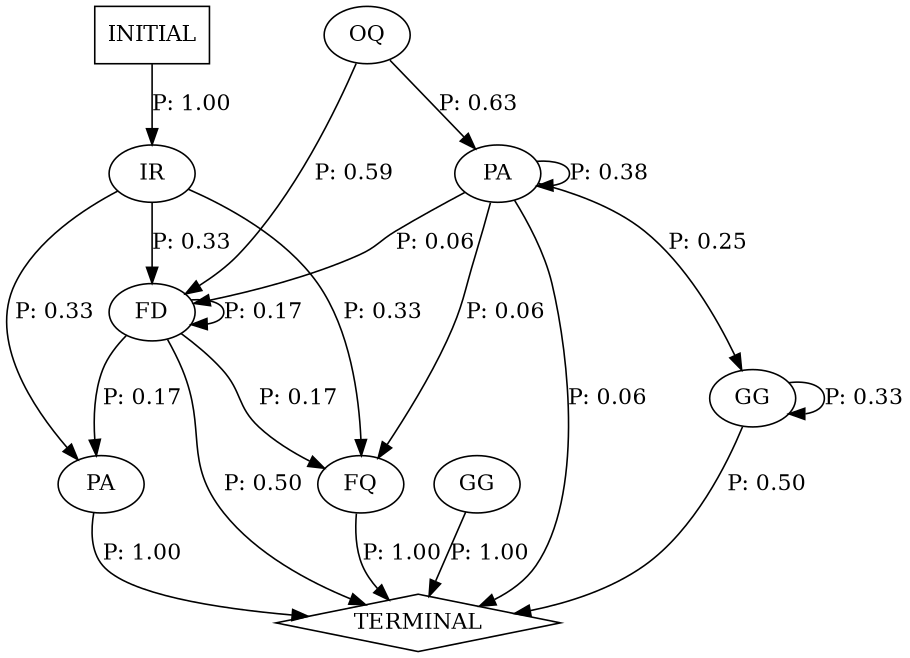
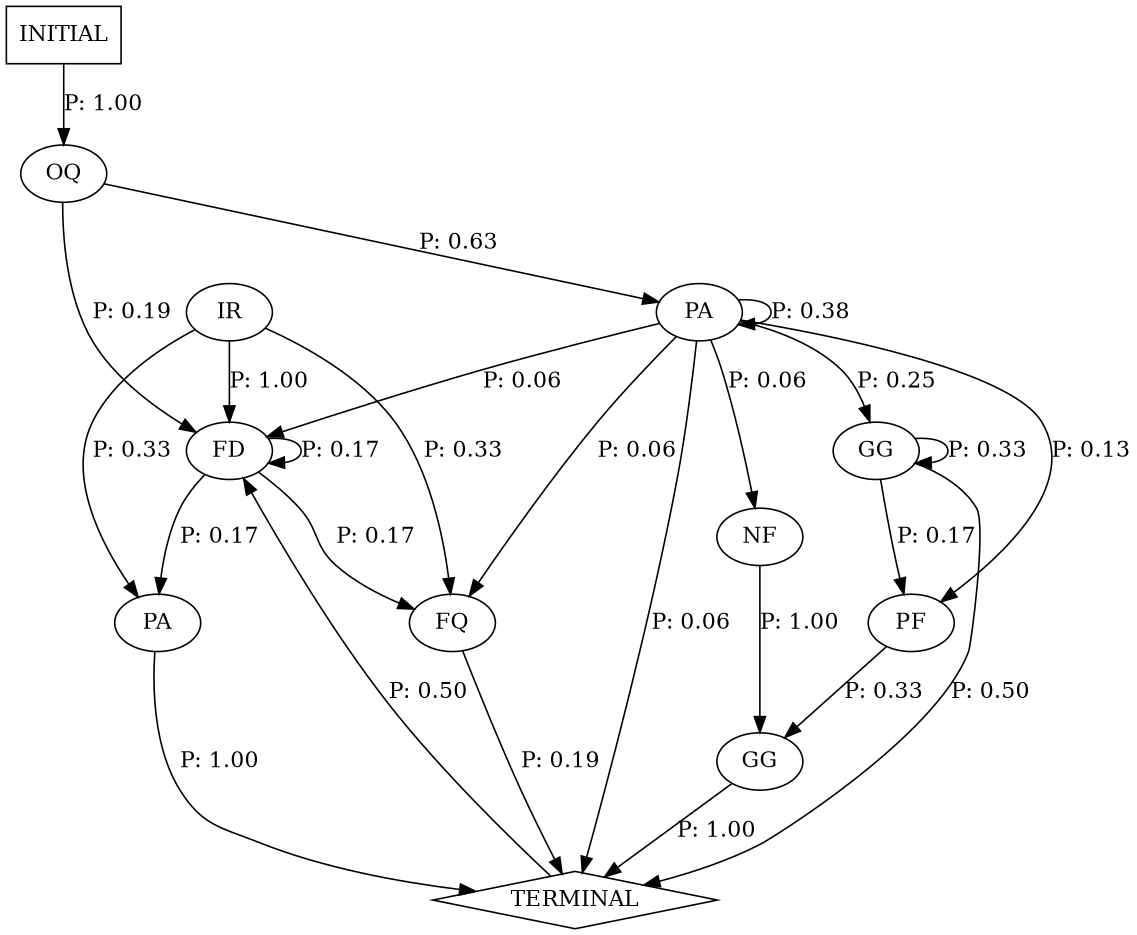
(152, 96) -> (64, 96)
(354, 174) -> (132, 312)
(192, 243) -> (269, 382)
(215, 500) -> (384, 698)
none -> (760, 537)
(402, 554) -> (561, 761)
none -> (911, 623)
